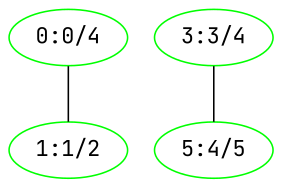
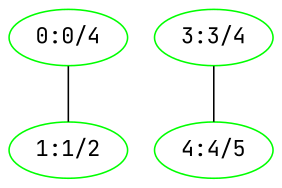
(214, 150) -> (214, 150)
